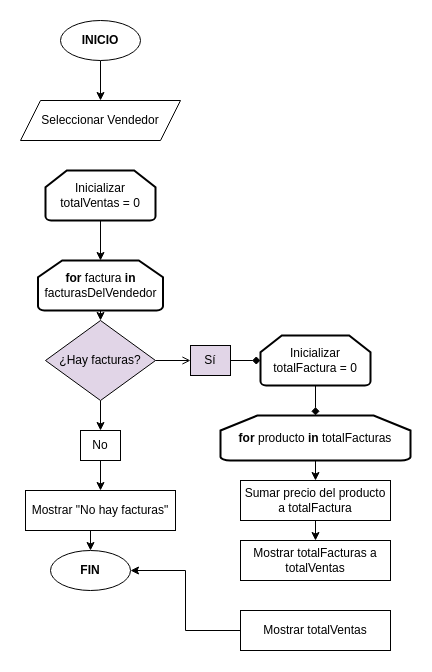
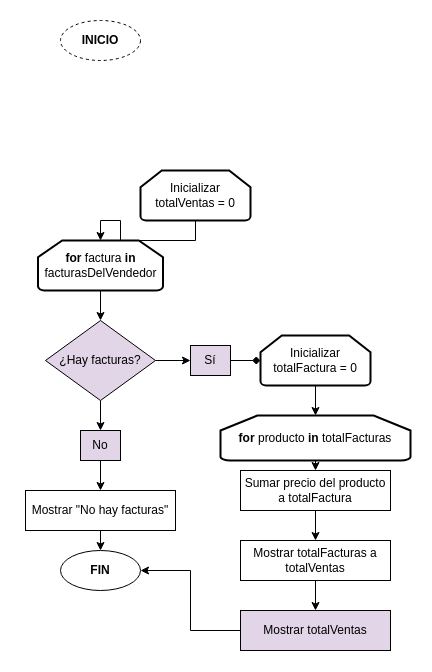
(101, 41) -> (101, 41)
(101, 77) -> none
(101, 121) -> none
(101, 196) -> (196, 196)
(101, 286) -> (101, 266)
(184, 361) -> (182, 361)
(316, 406) -> (316, 407)
(101, 446) -> (101, 446)
(316, 501) -> (316, 491)
(91, 571) -> (101, 571)
none -> (316, 592)
(316, 631) -> (316, 631)
